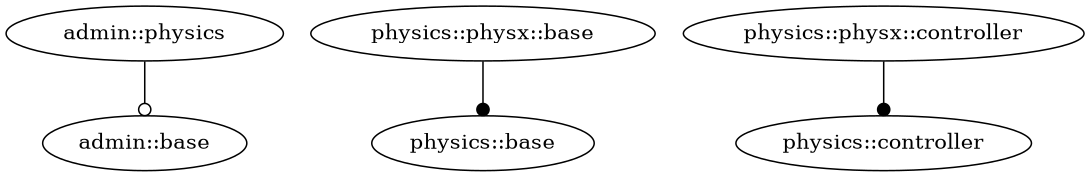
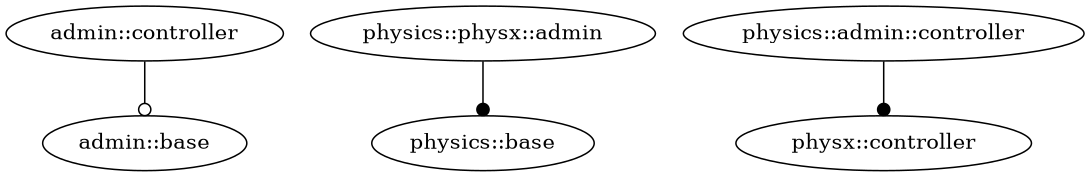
(145, 34) -> (145, 34)
(483, 34) -> (483, 34)
(884, 34) -> (884, 34)
(884, 143) -> (884, 143)
